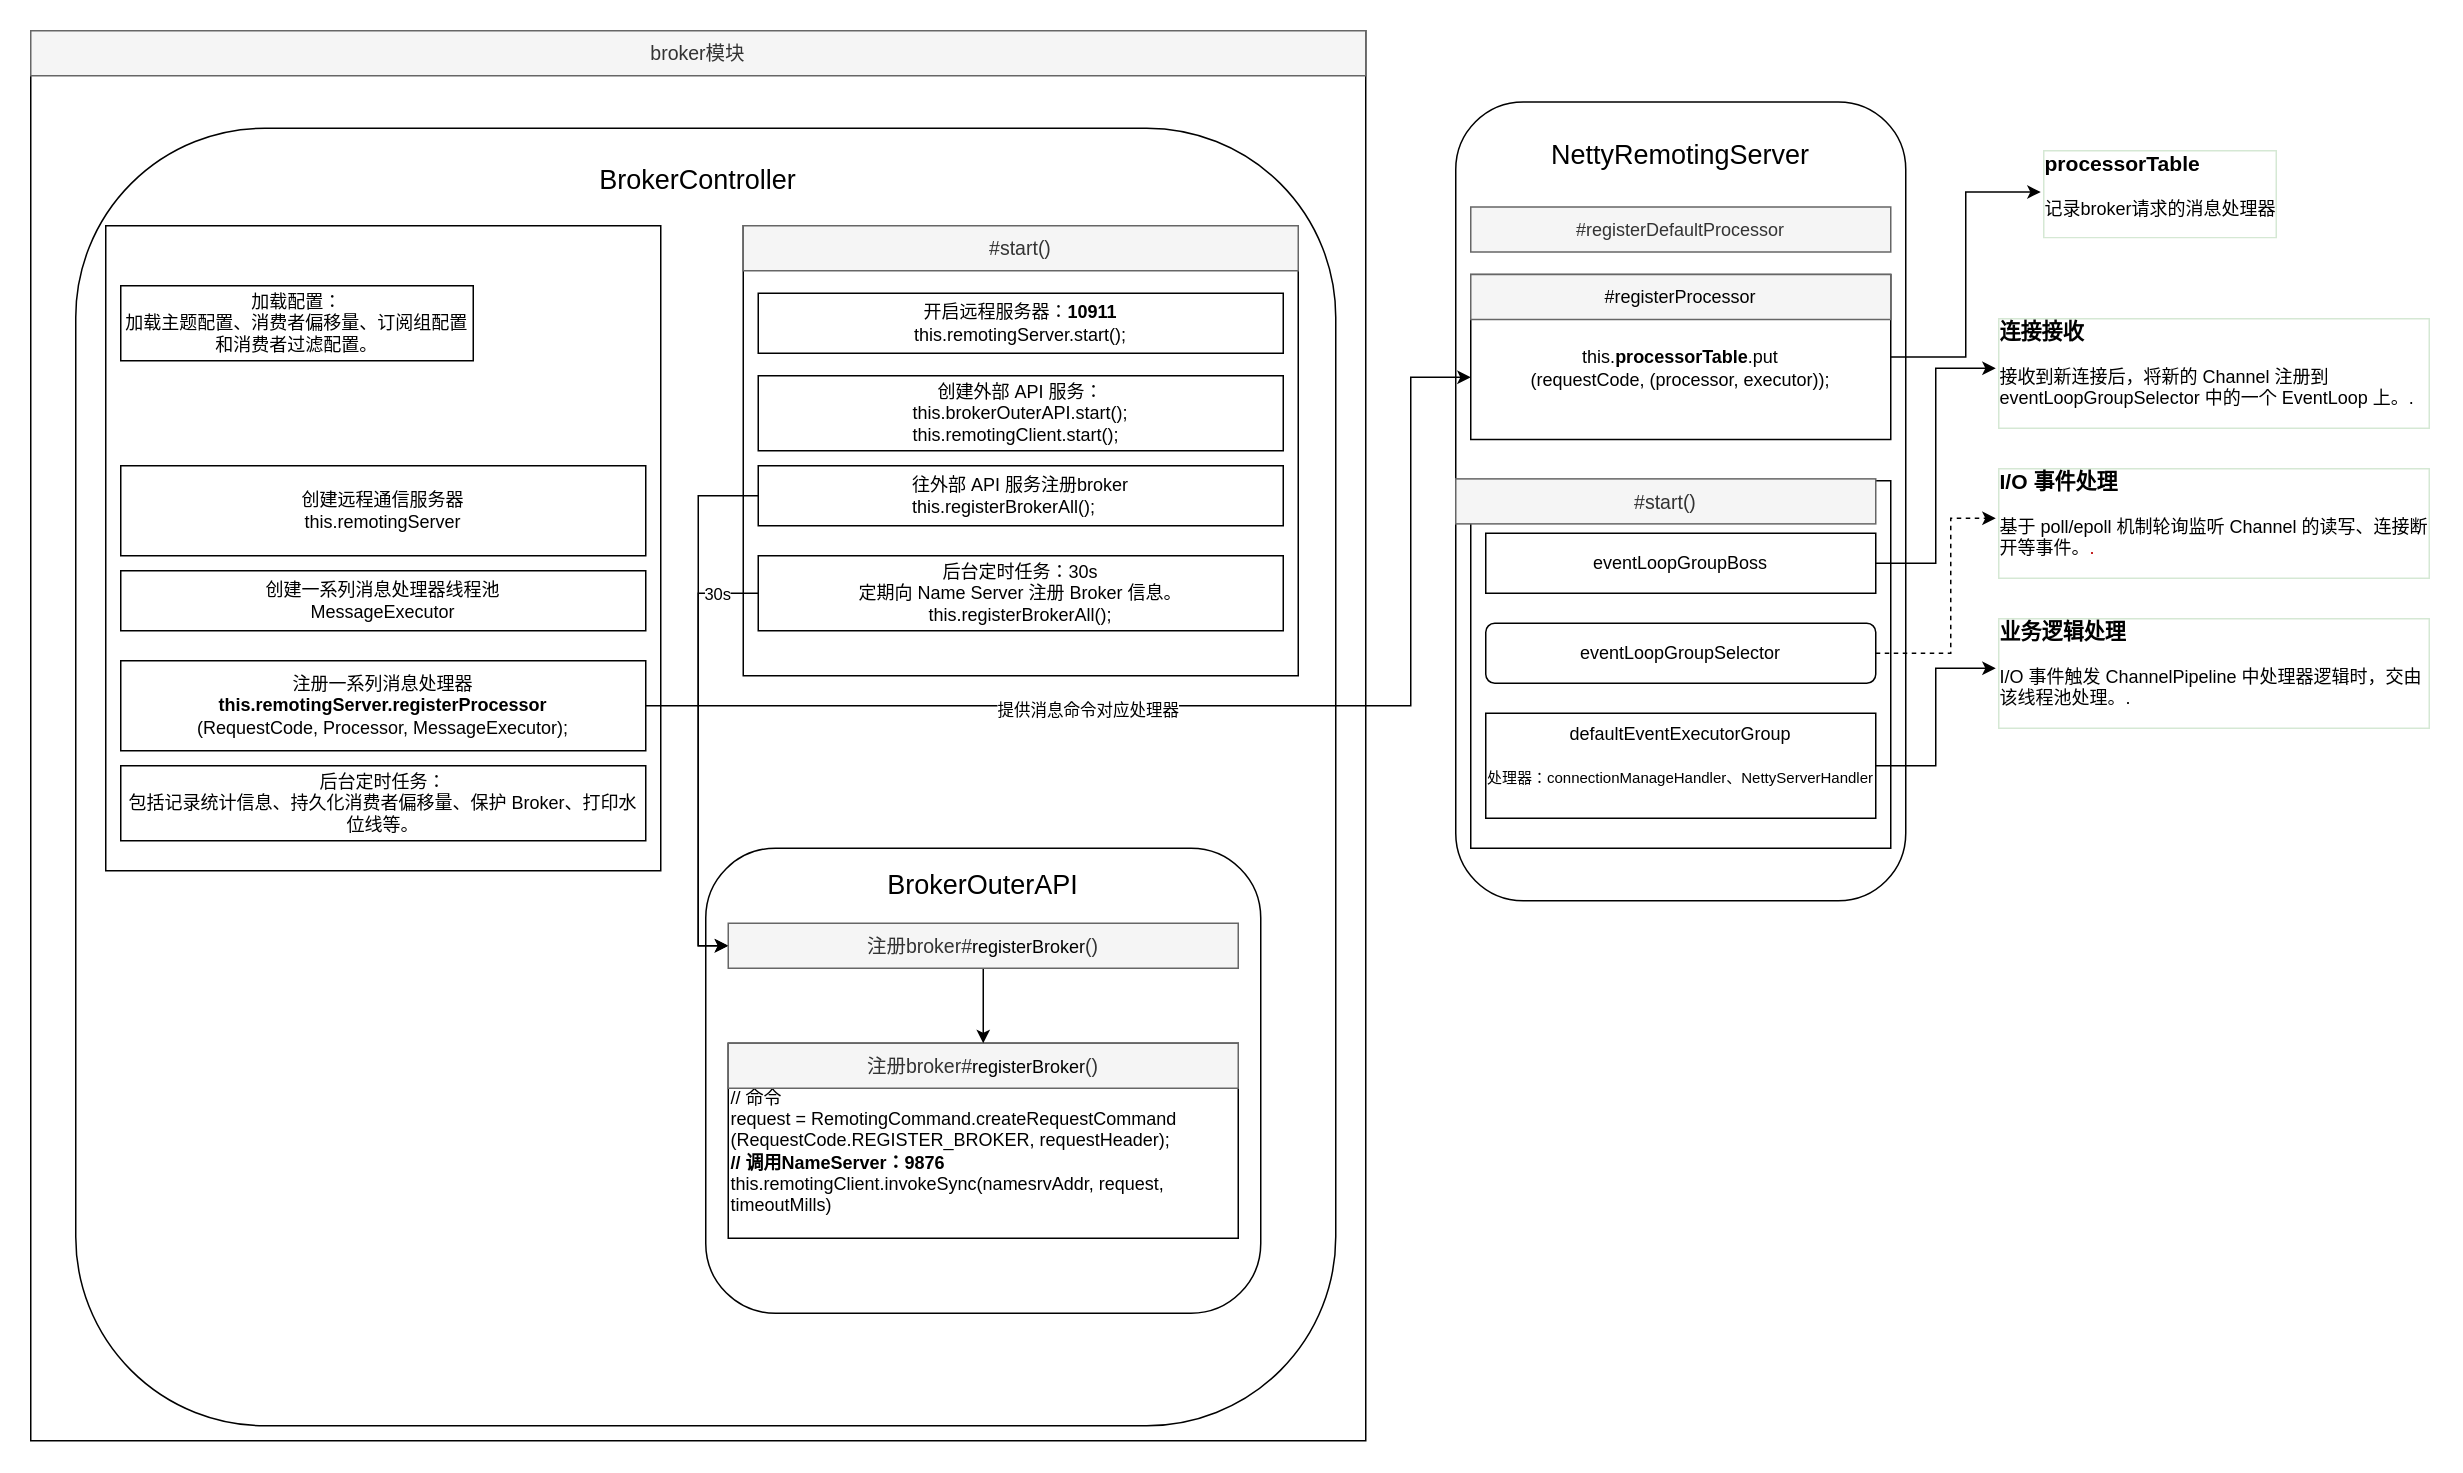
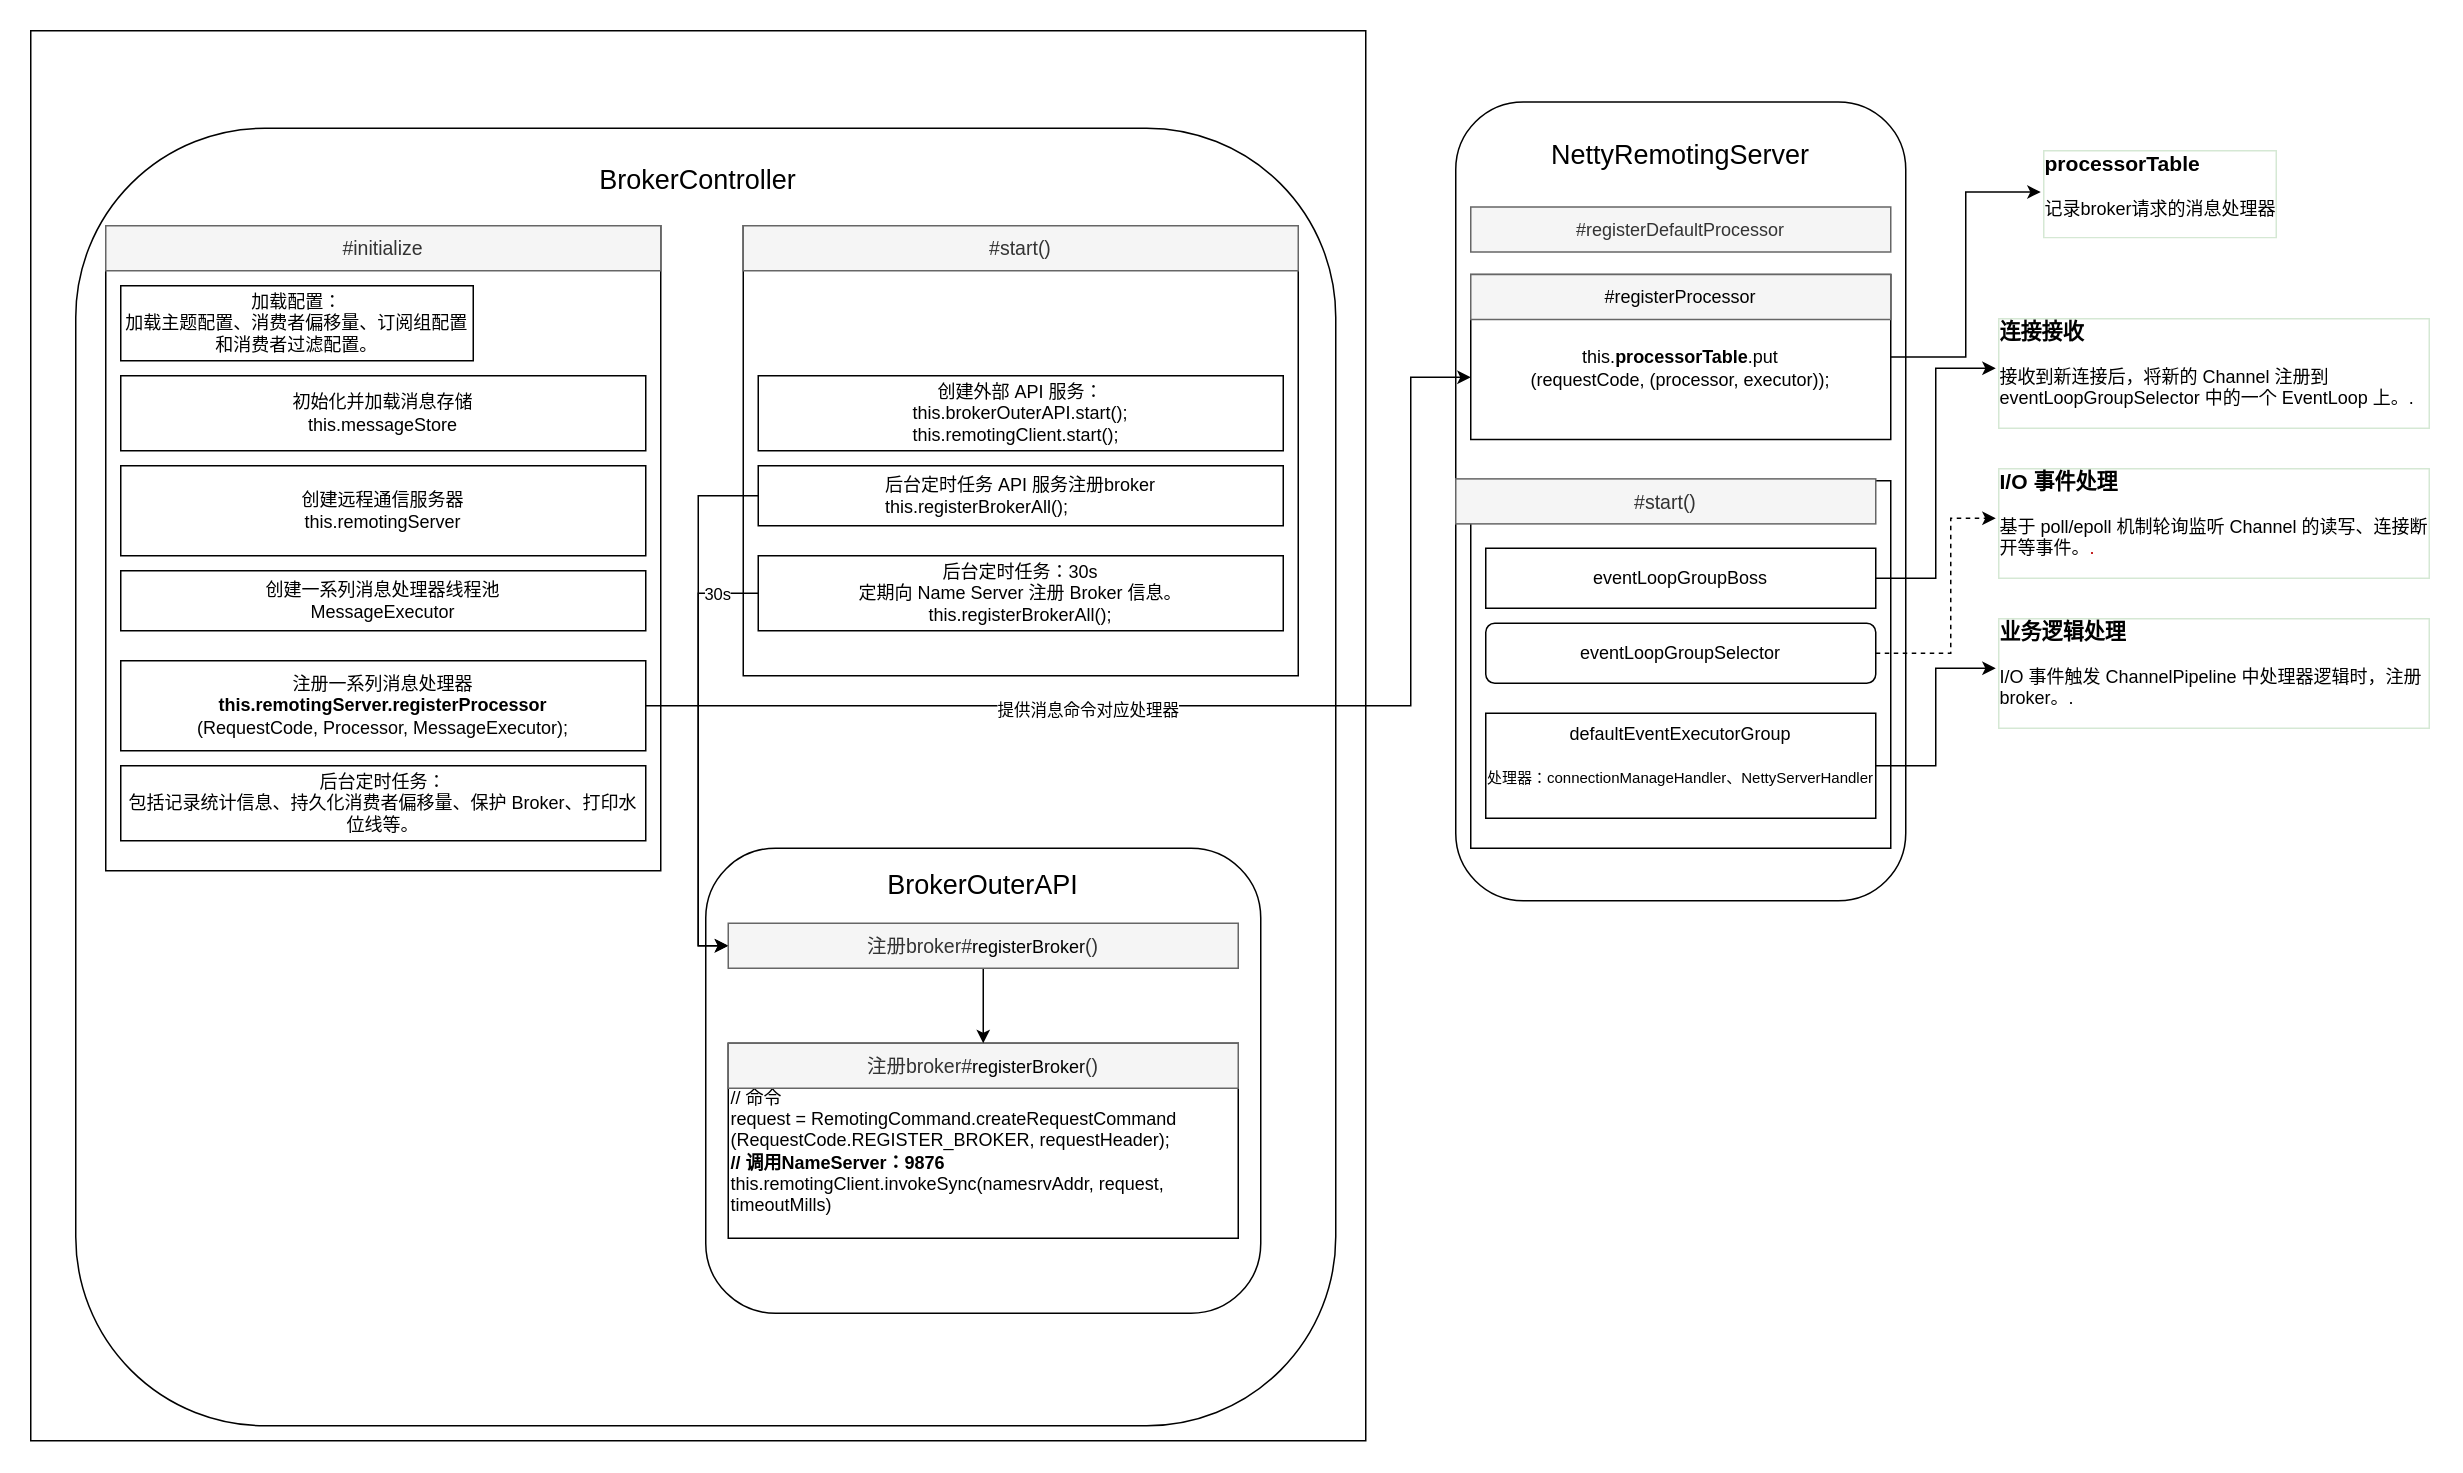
(698, 53) -> none
none -> (383, 248)
(1021, 323) -> none
none -> (383, 413)
(1021, 496) -> (1021, 496)
(1681, 563) -> (1681, 578)
(2215, 651) -> (2215, 651)
